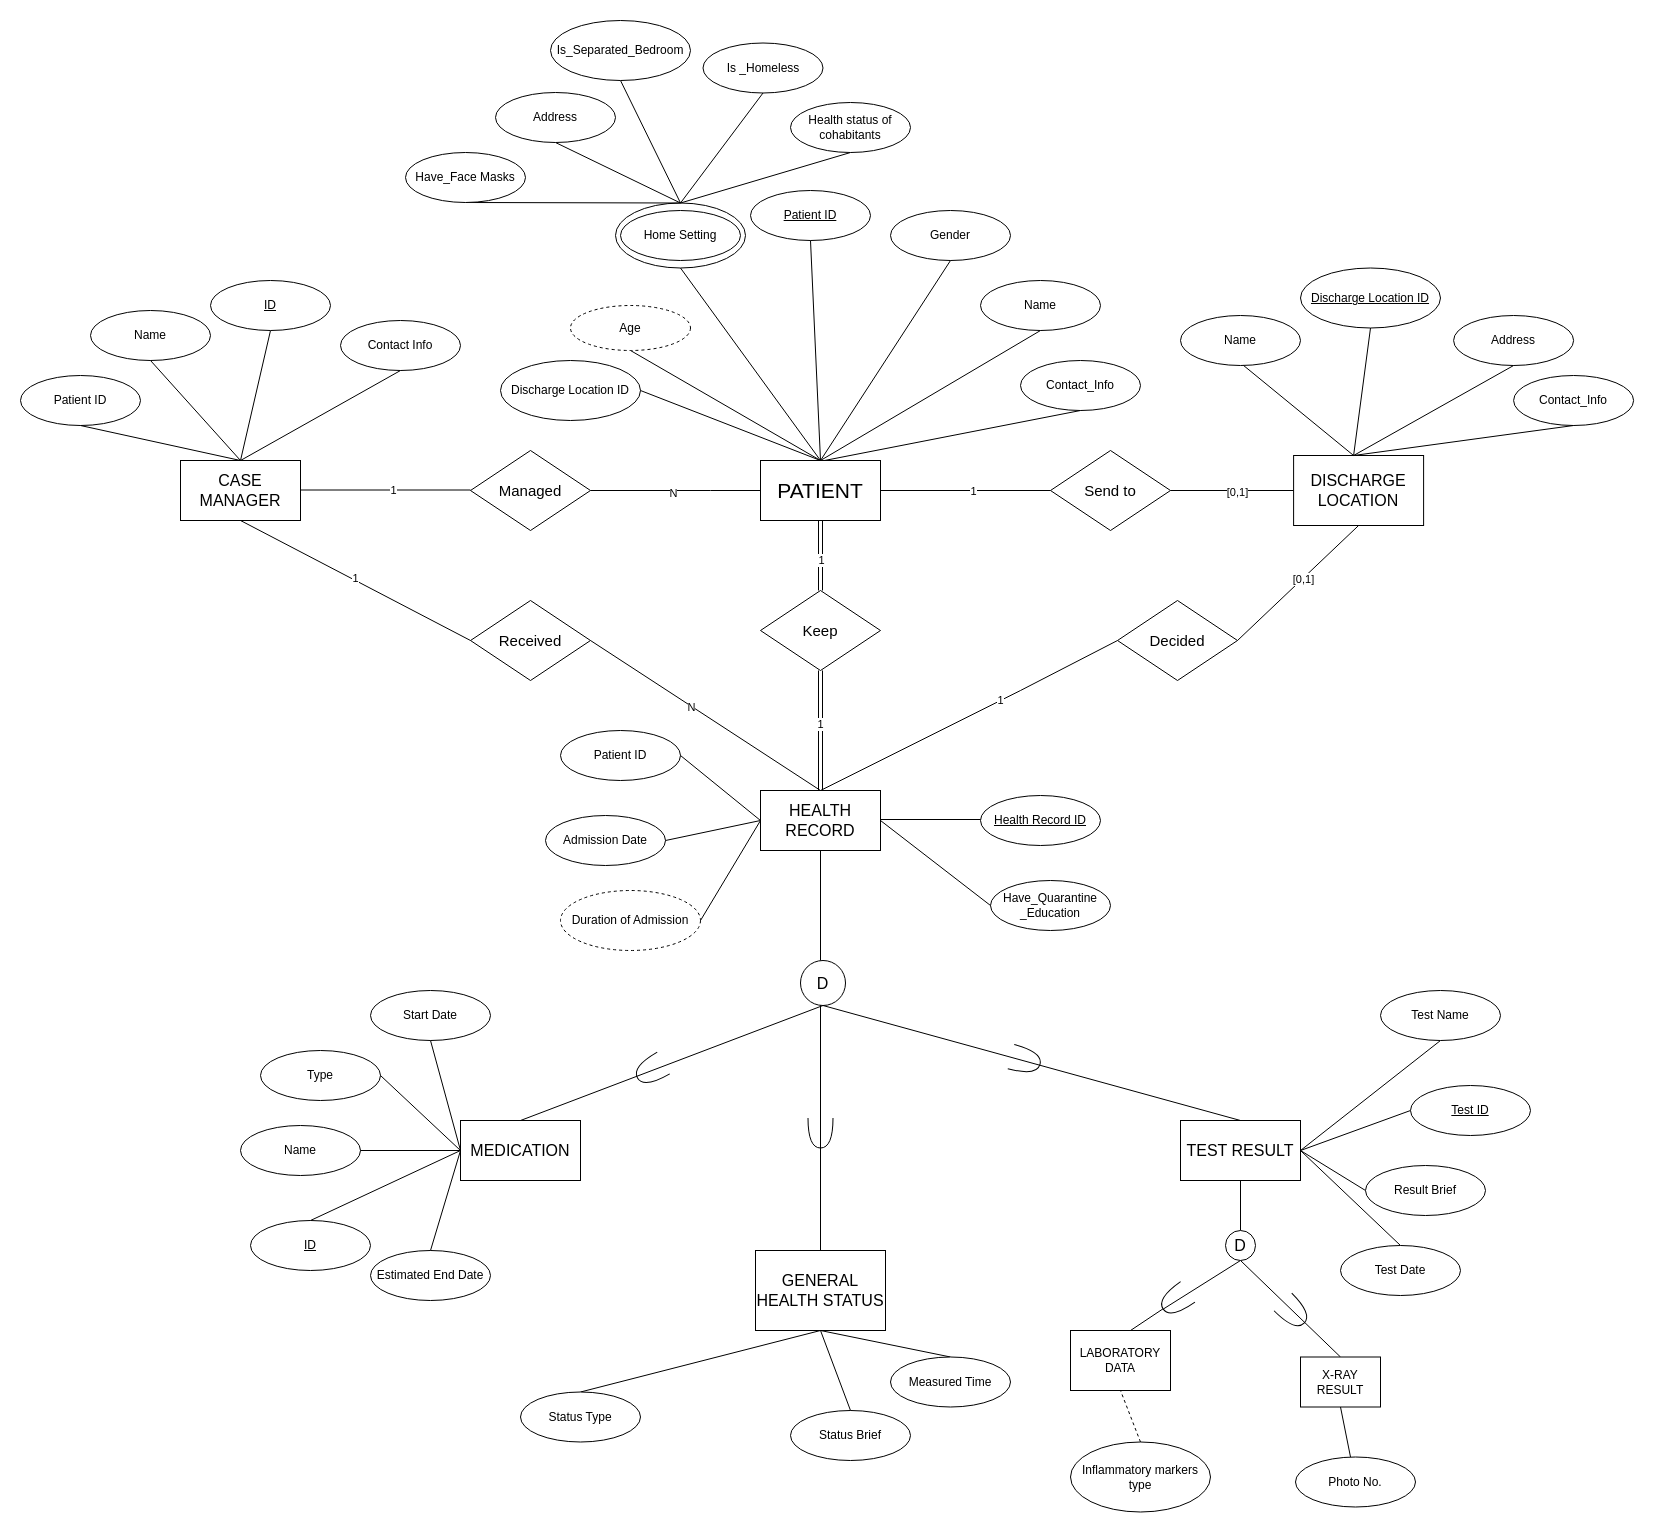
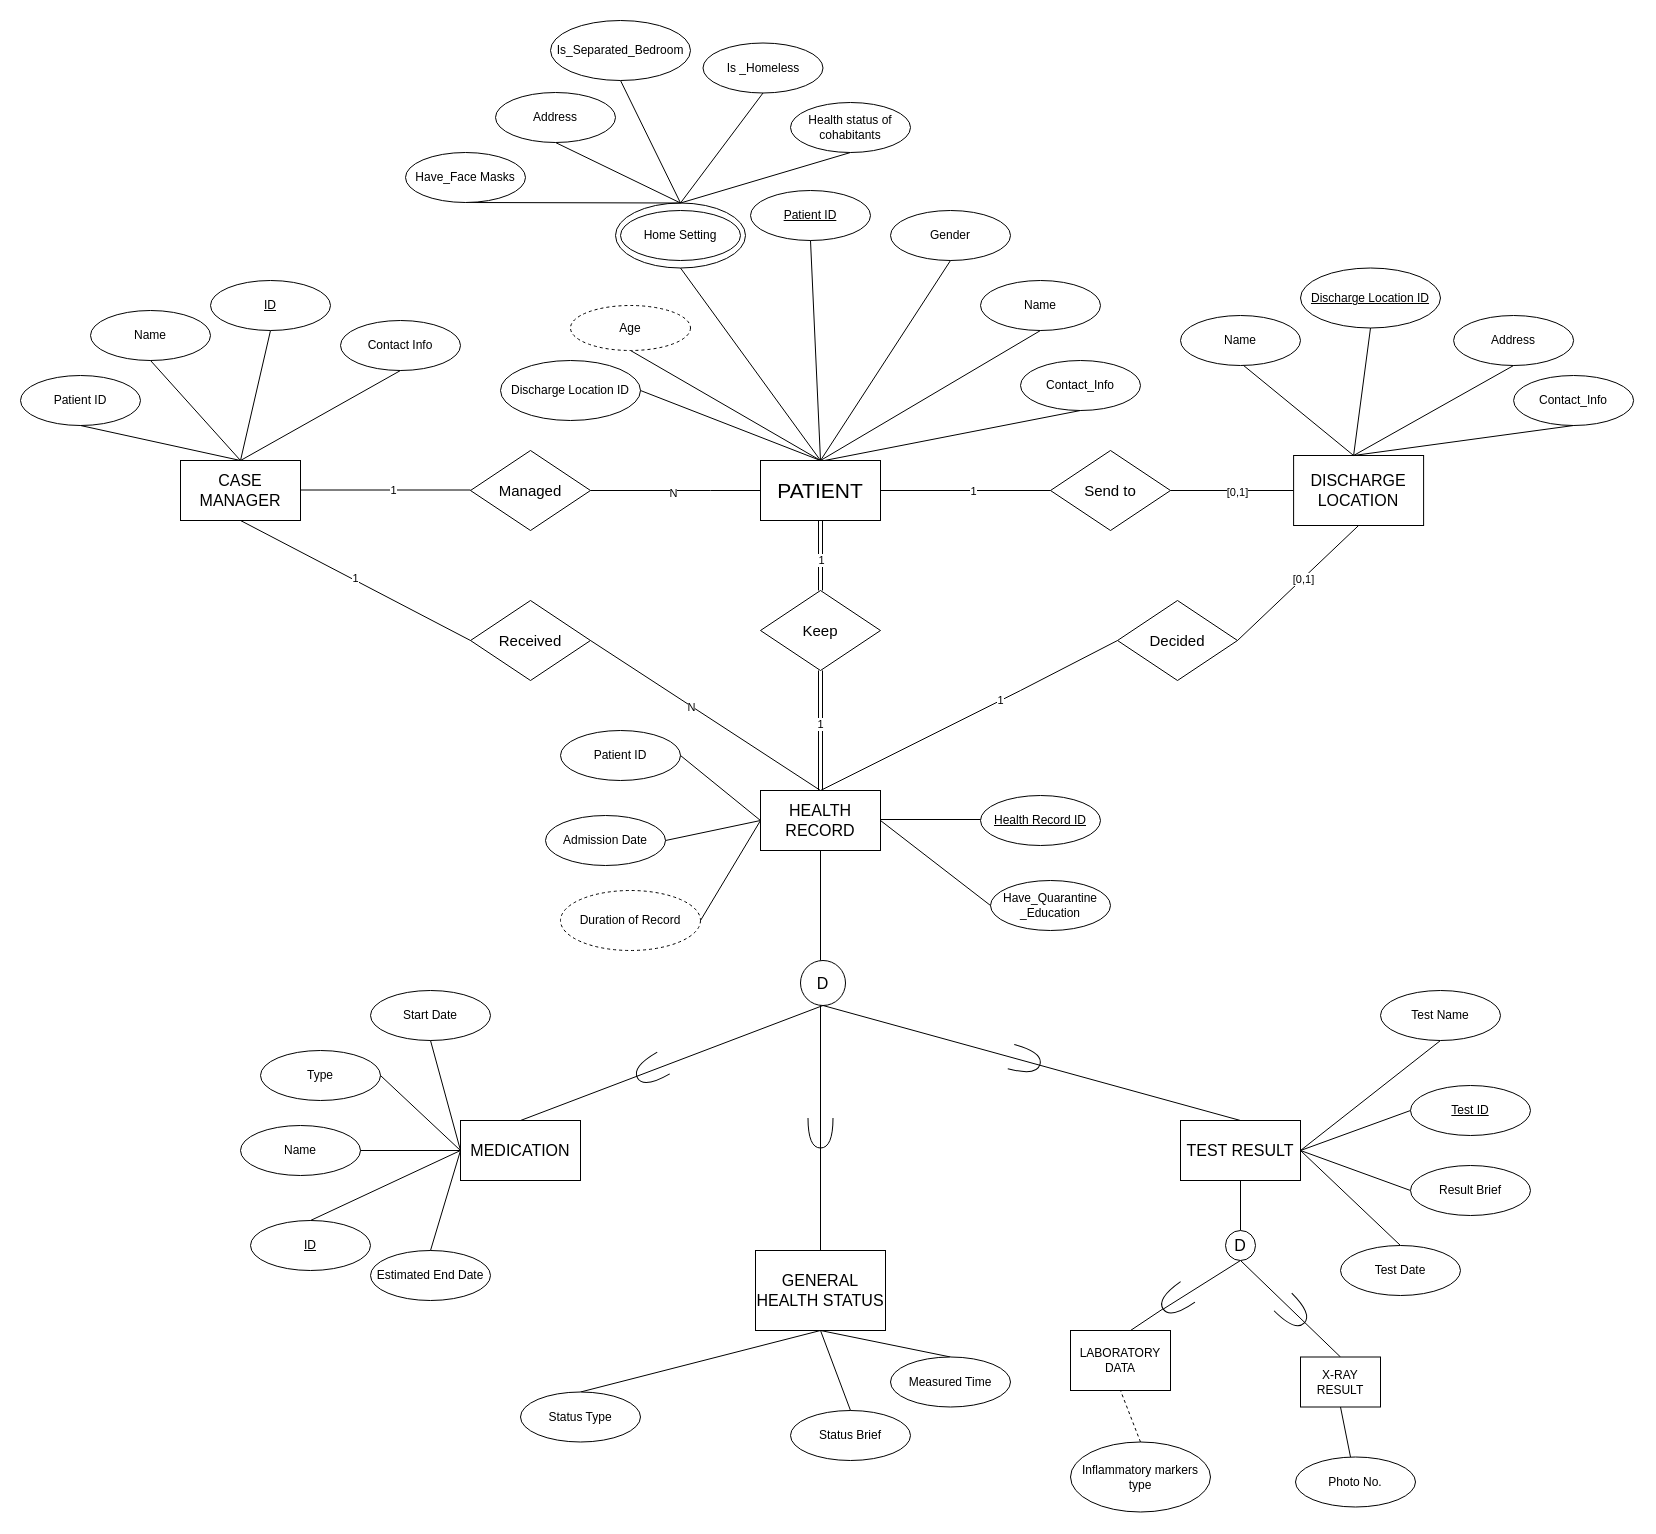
(631, 921) -> (631, 921)
(1426, 1191) -> (1471, 1191)
